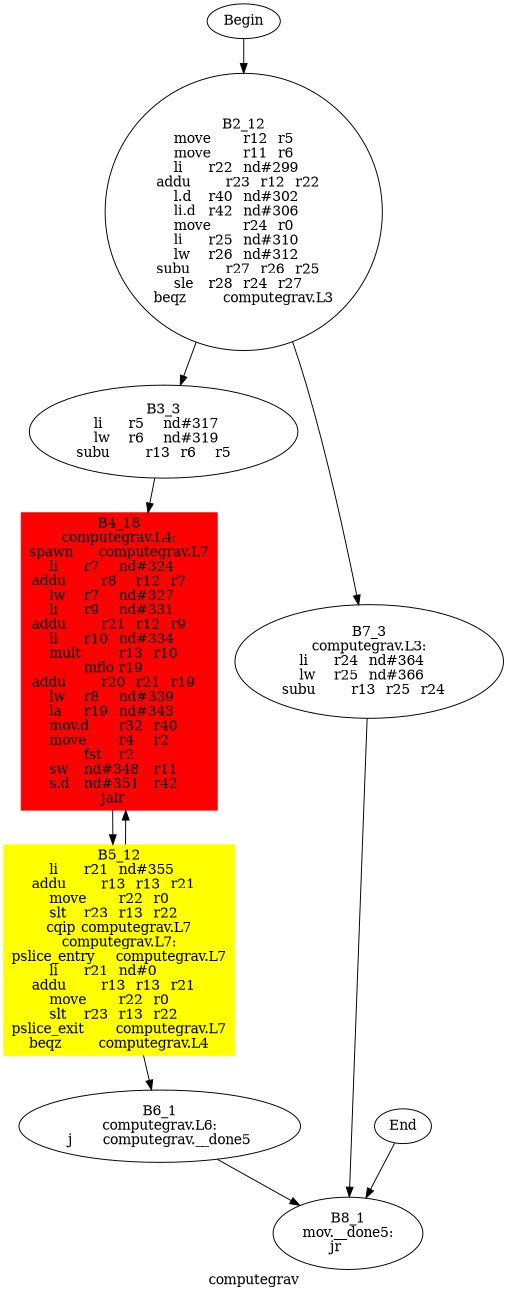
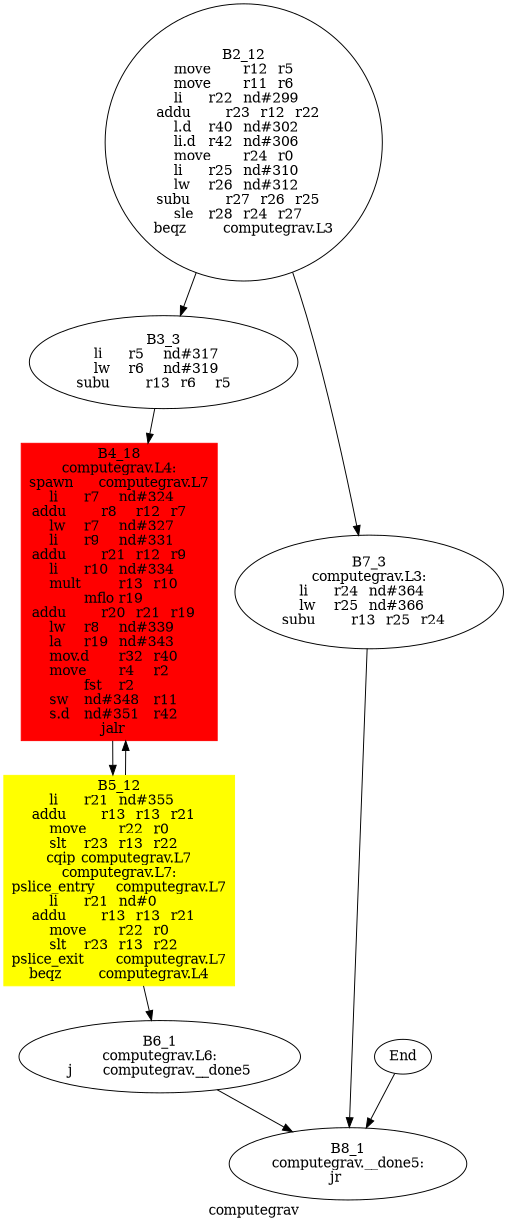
(244, 21) -> none
(348, 1233) -> (348, 1164)
